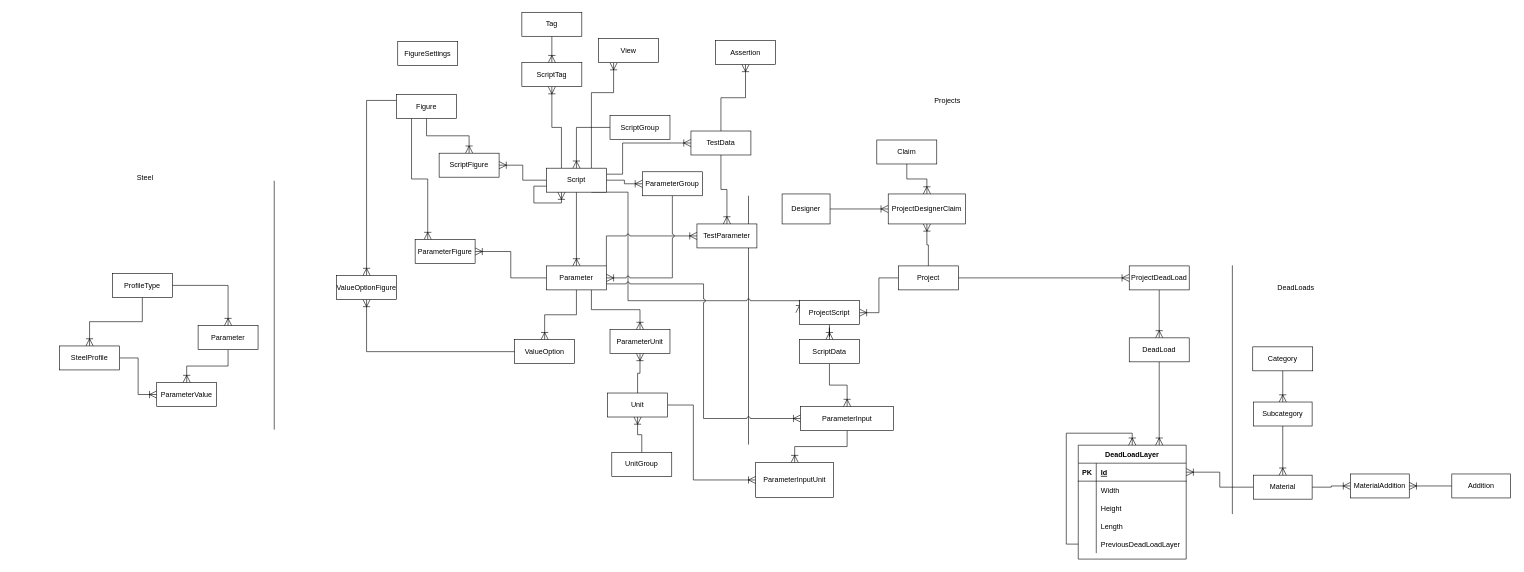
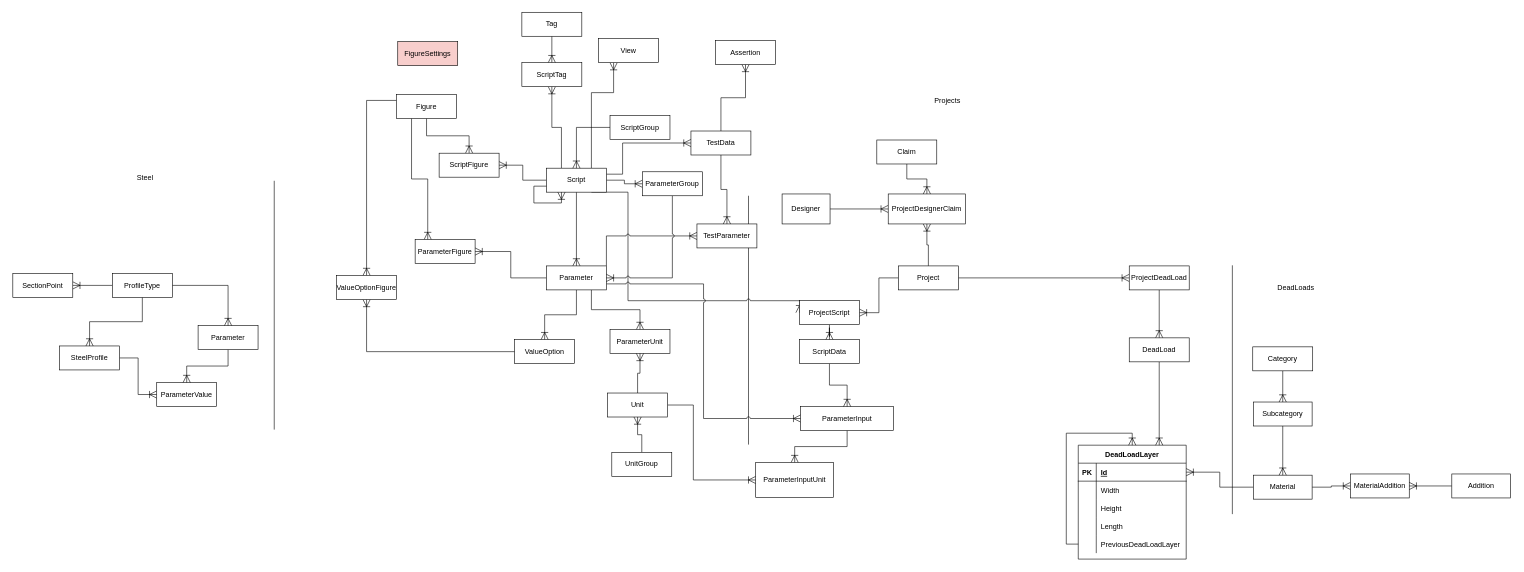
(428, 54) -> (428, 54)
none -> (42, 286)
none -> (93, 286)
